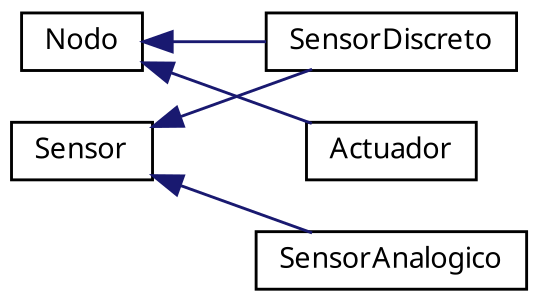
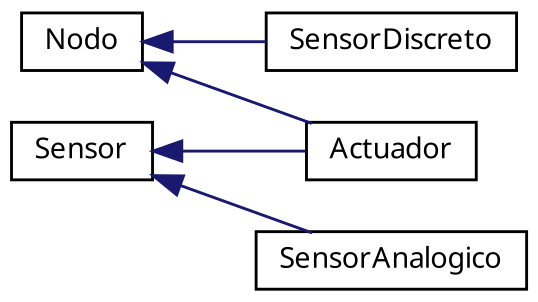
(263, 87) -> (244, 151)
